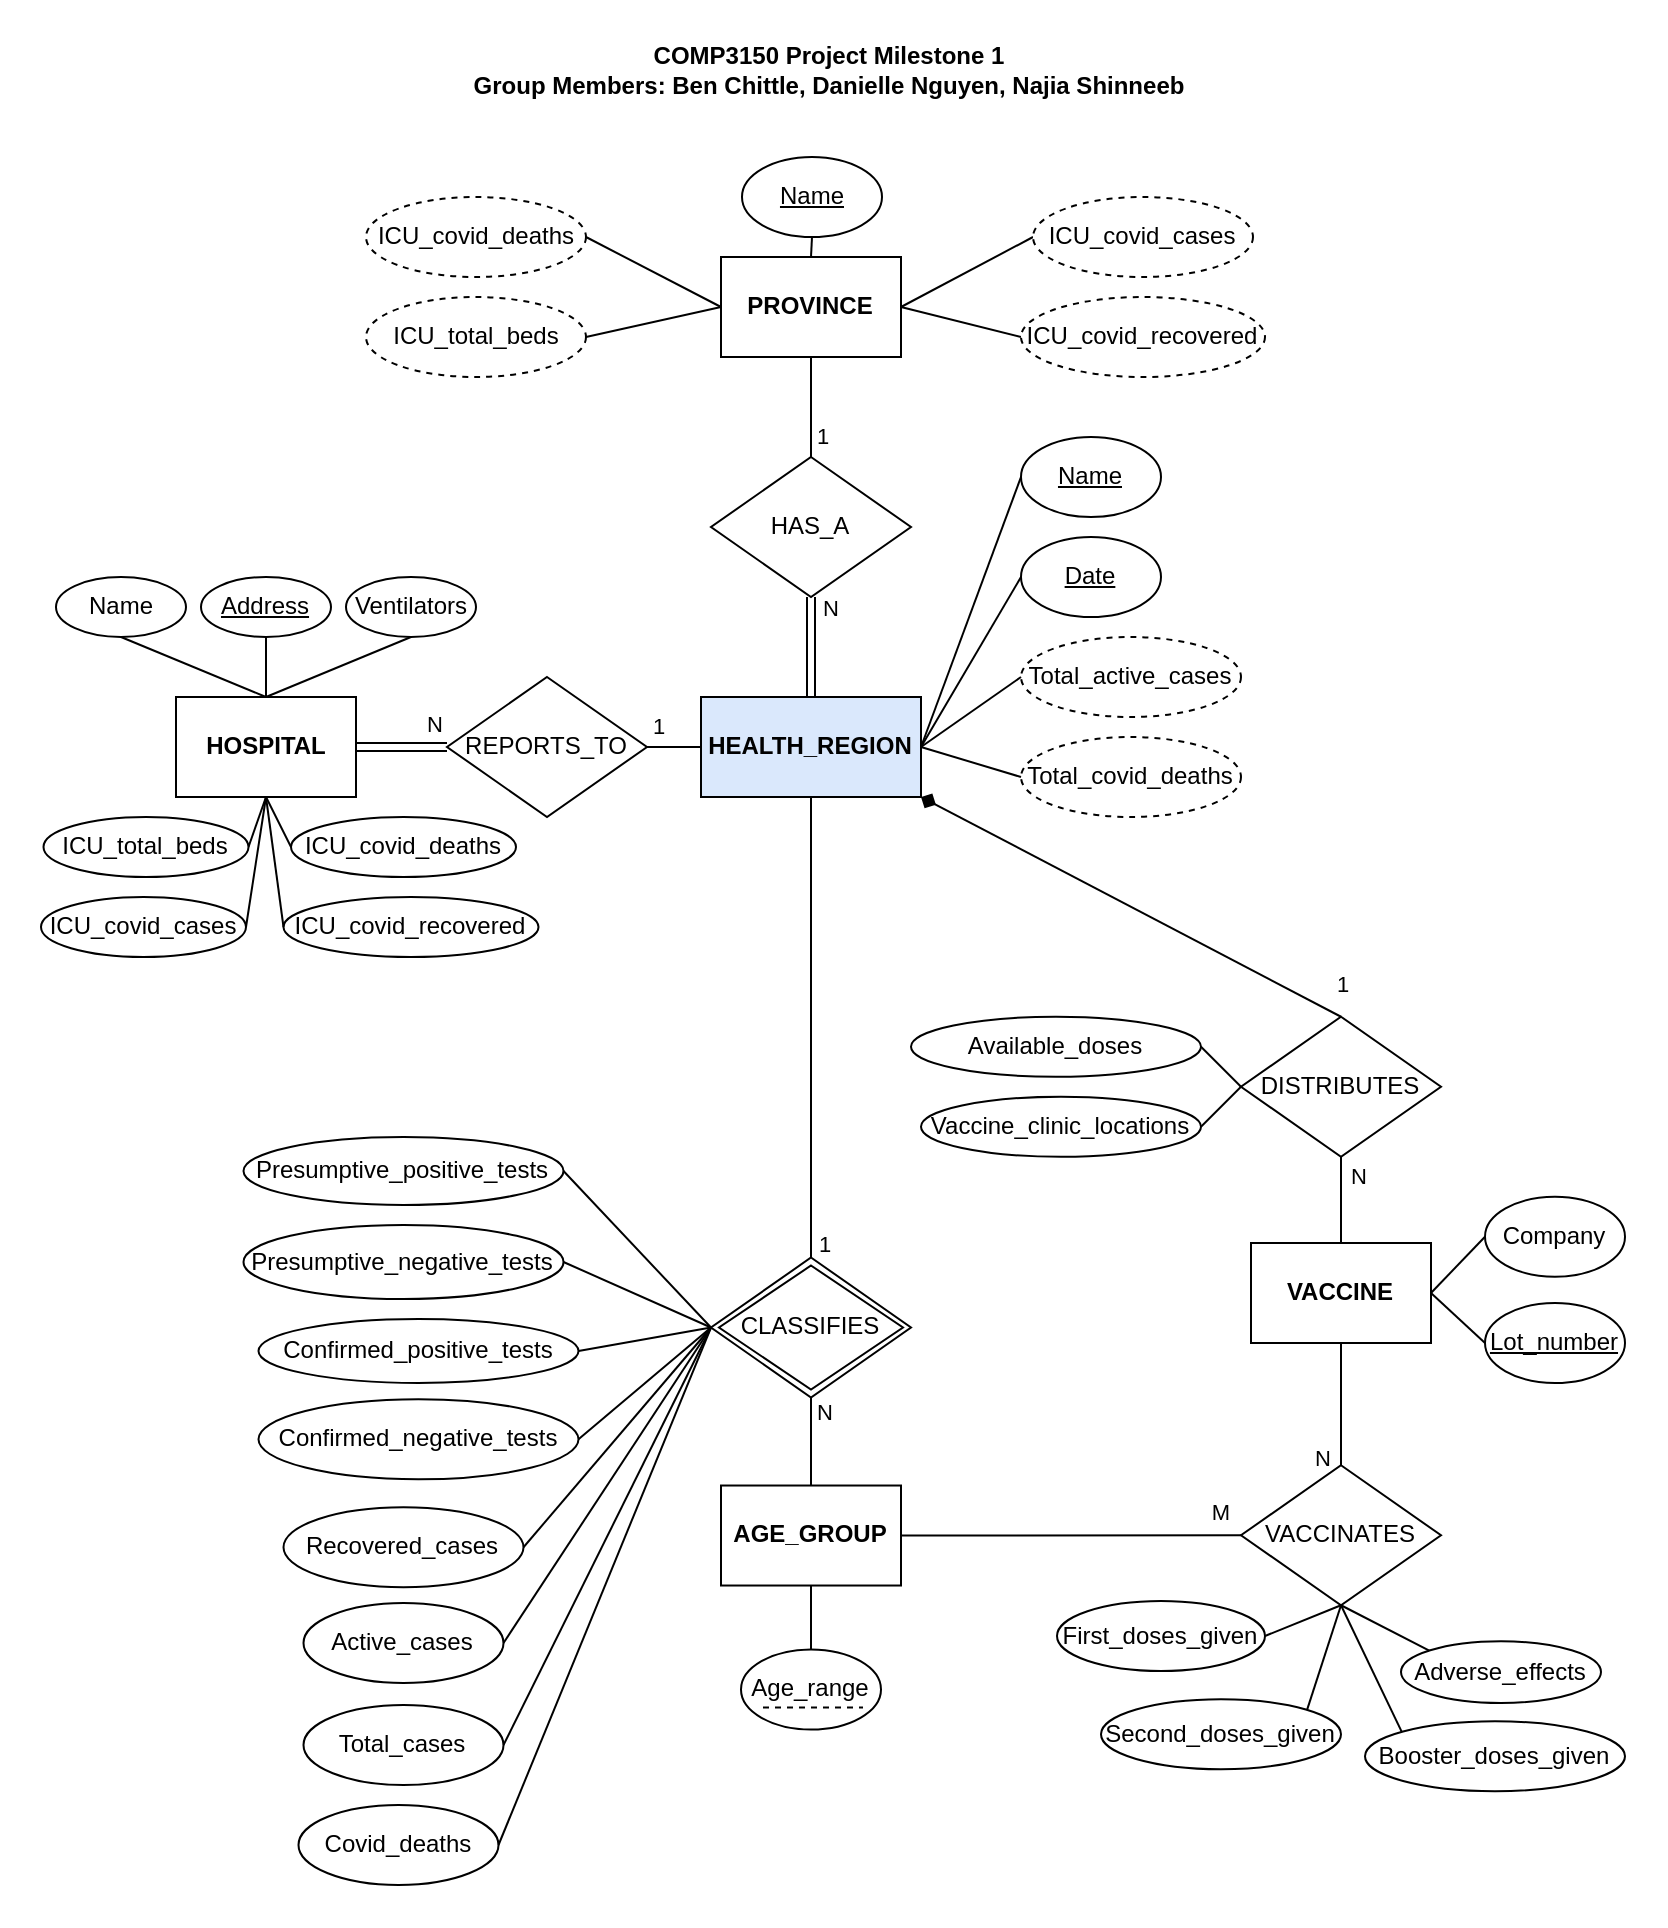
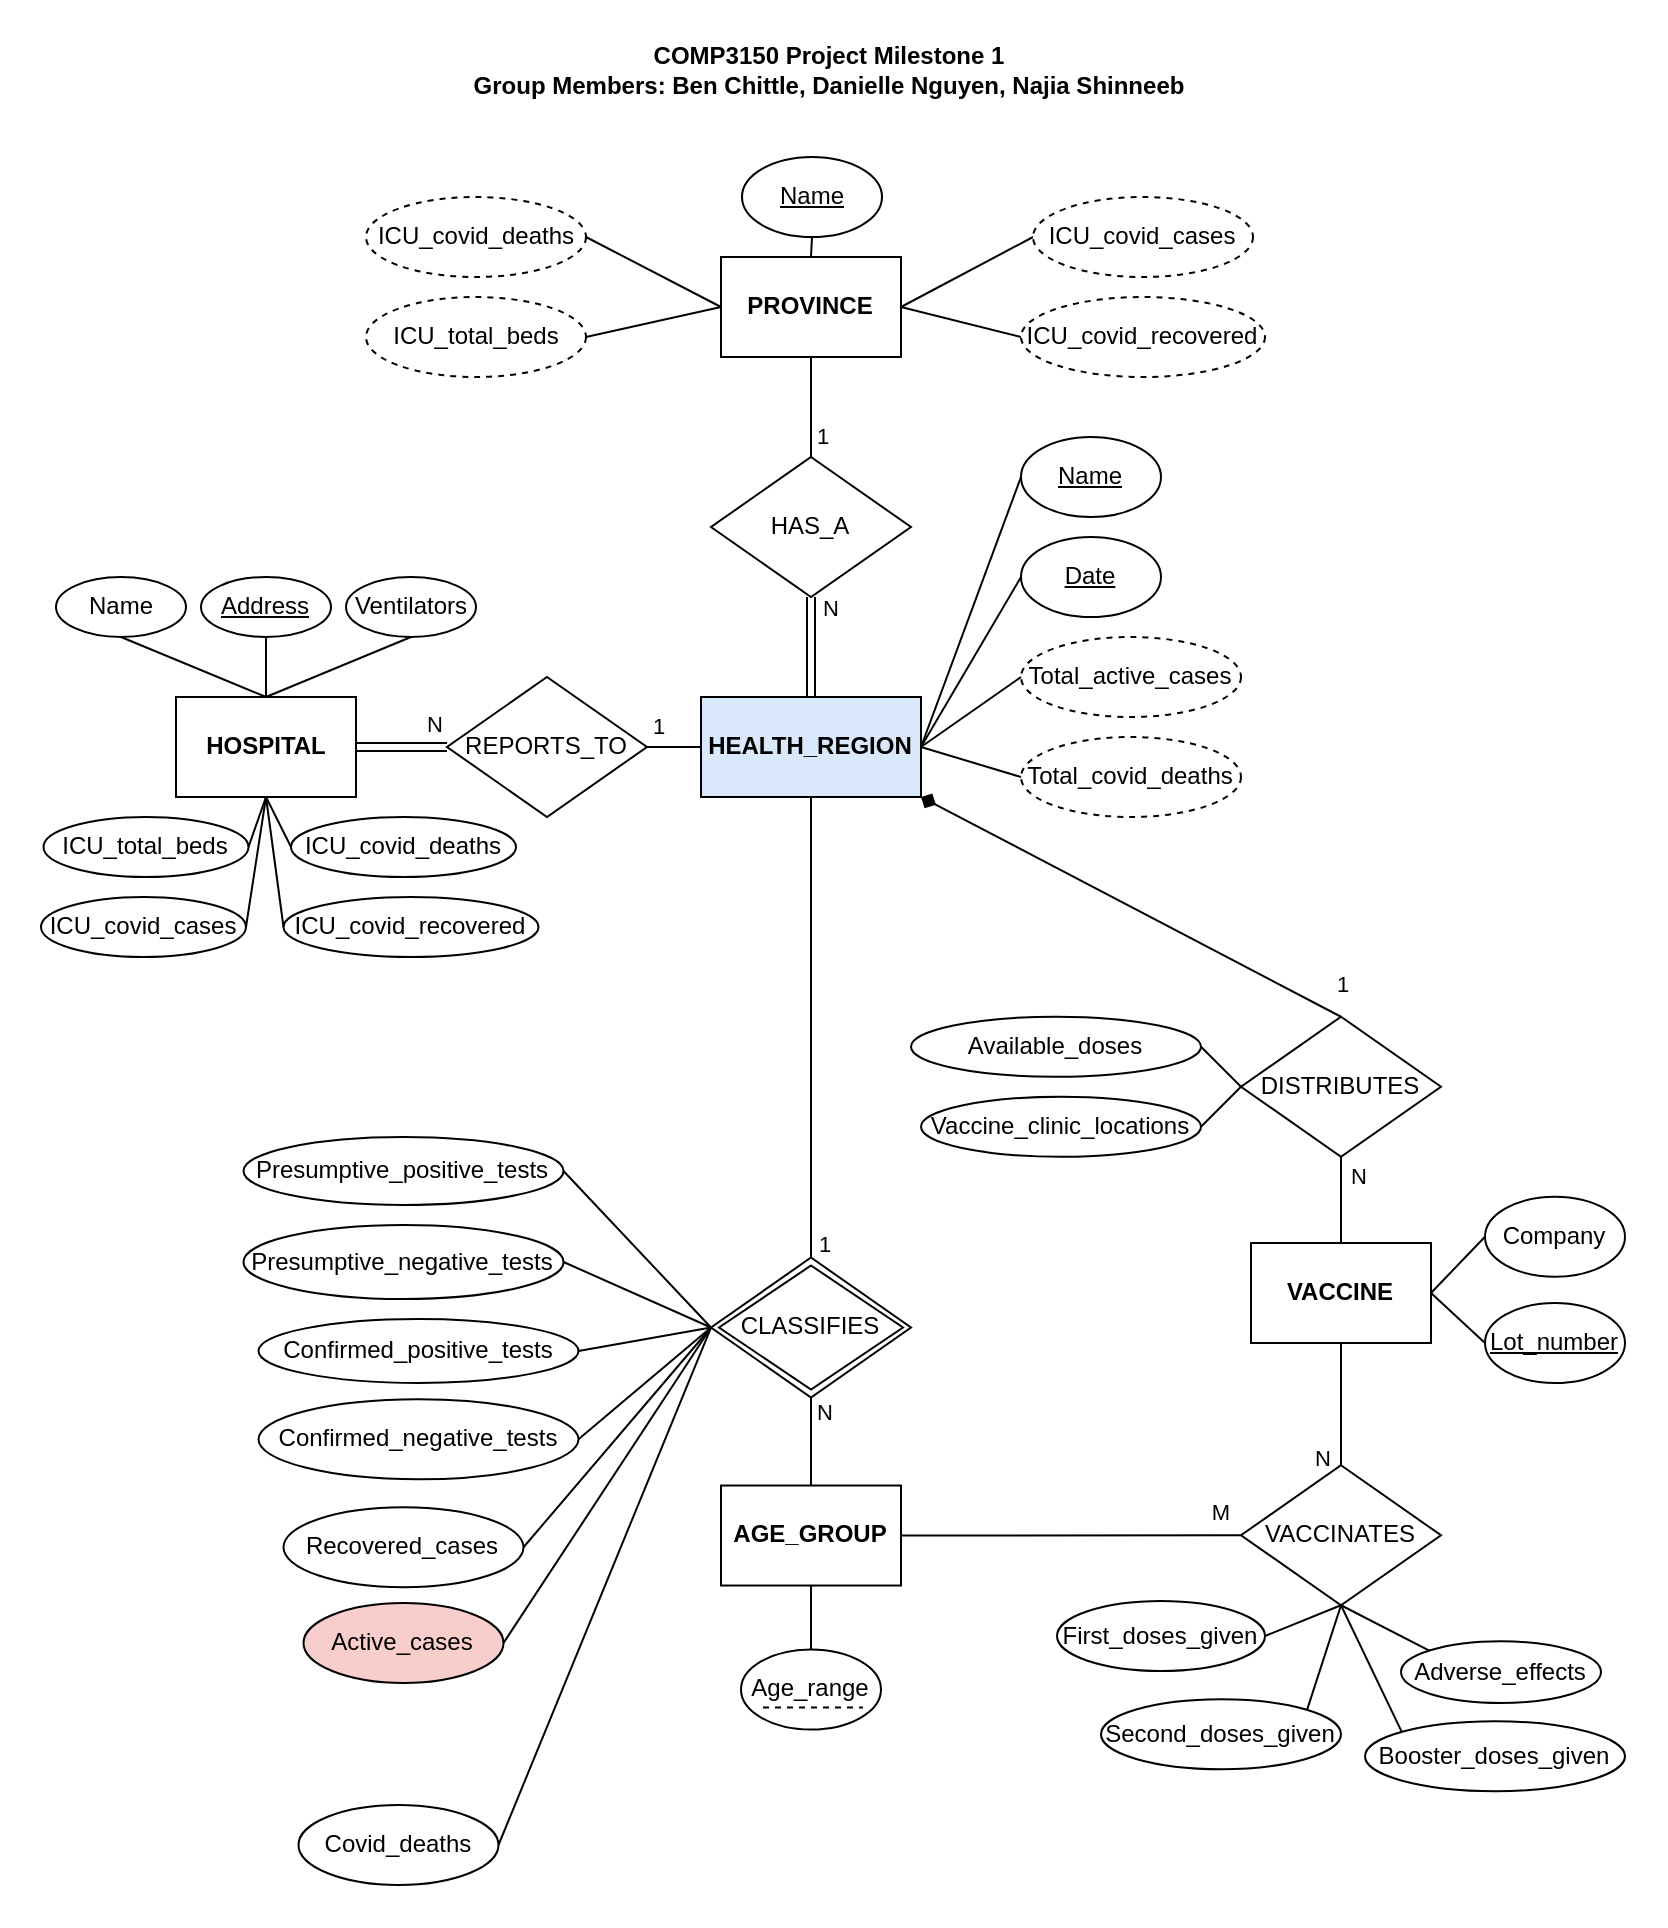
(598, 1554) -> none
(404, 1643) -> (404, 1643)
(404, 1745) -> none
